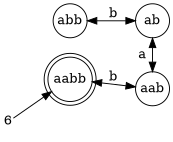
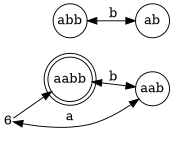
(153, 55) -> (79, 126)
